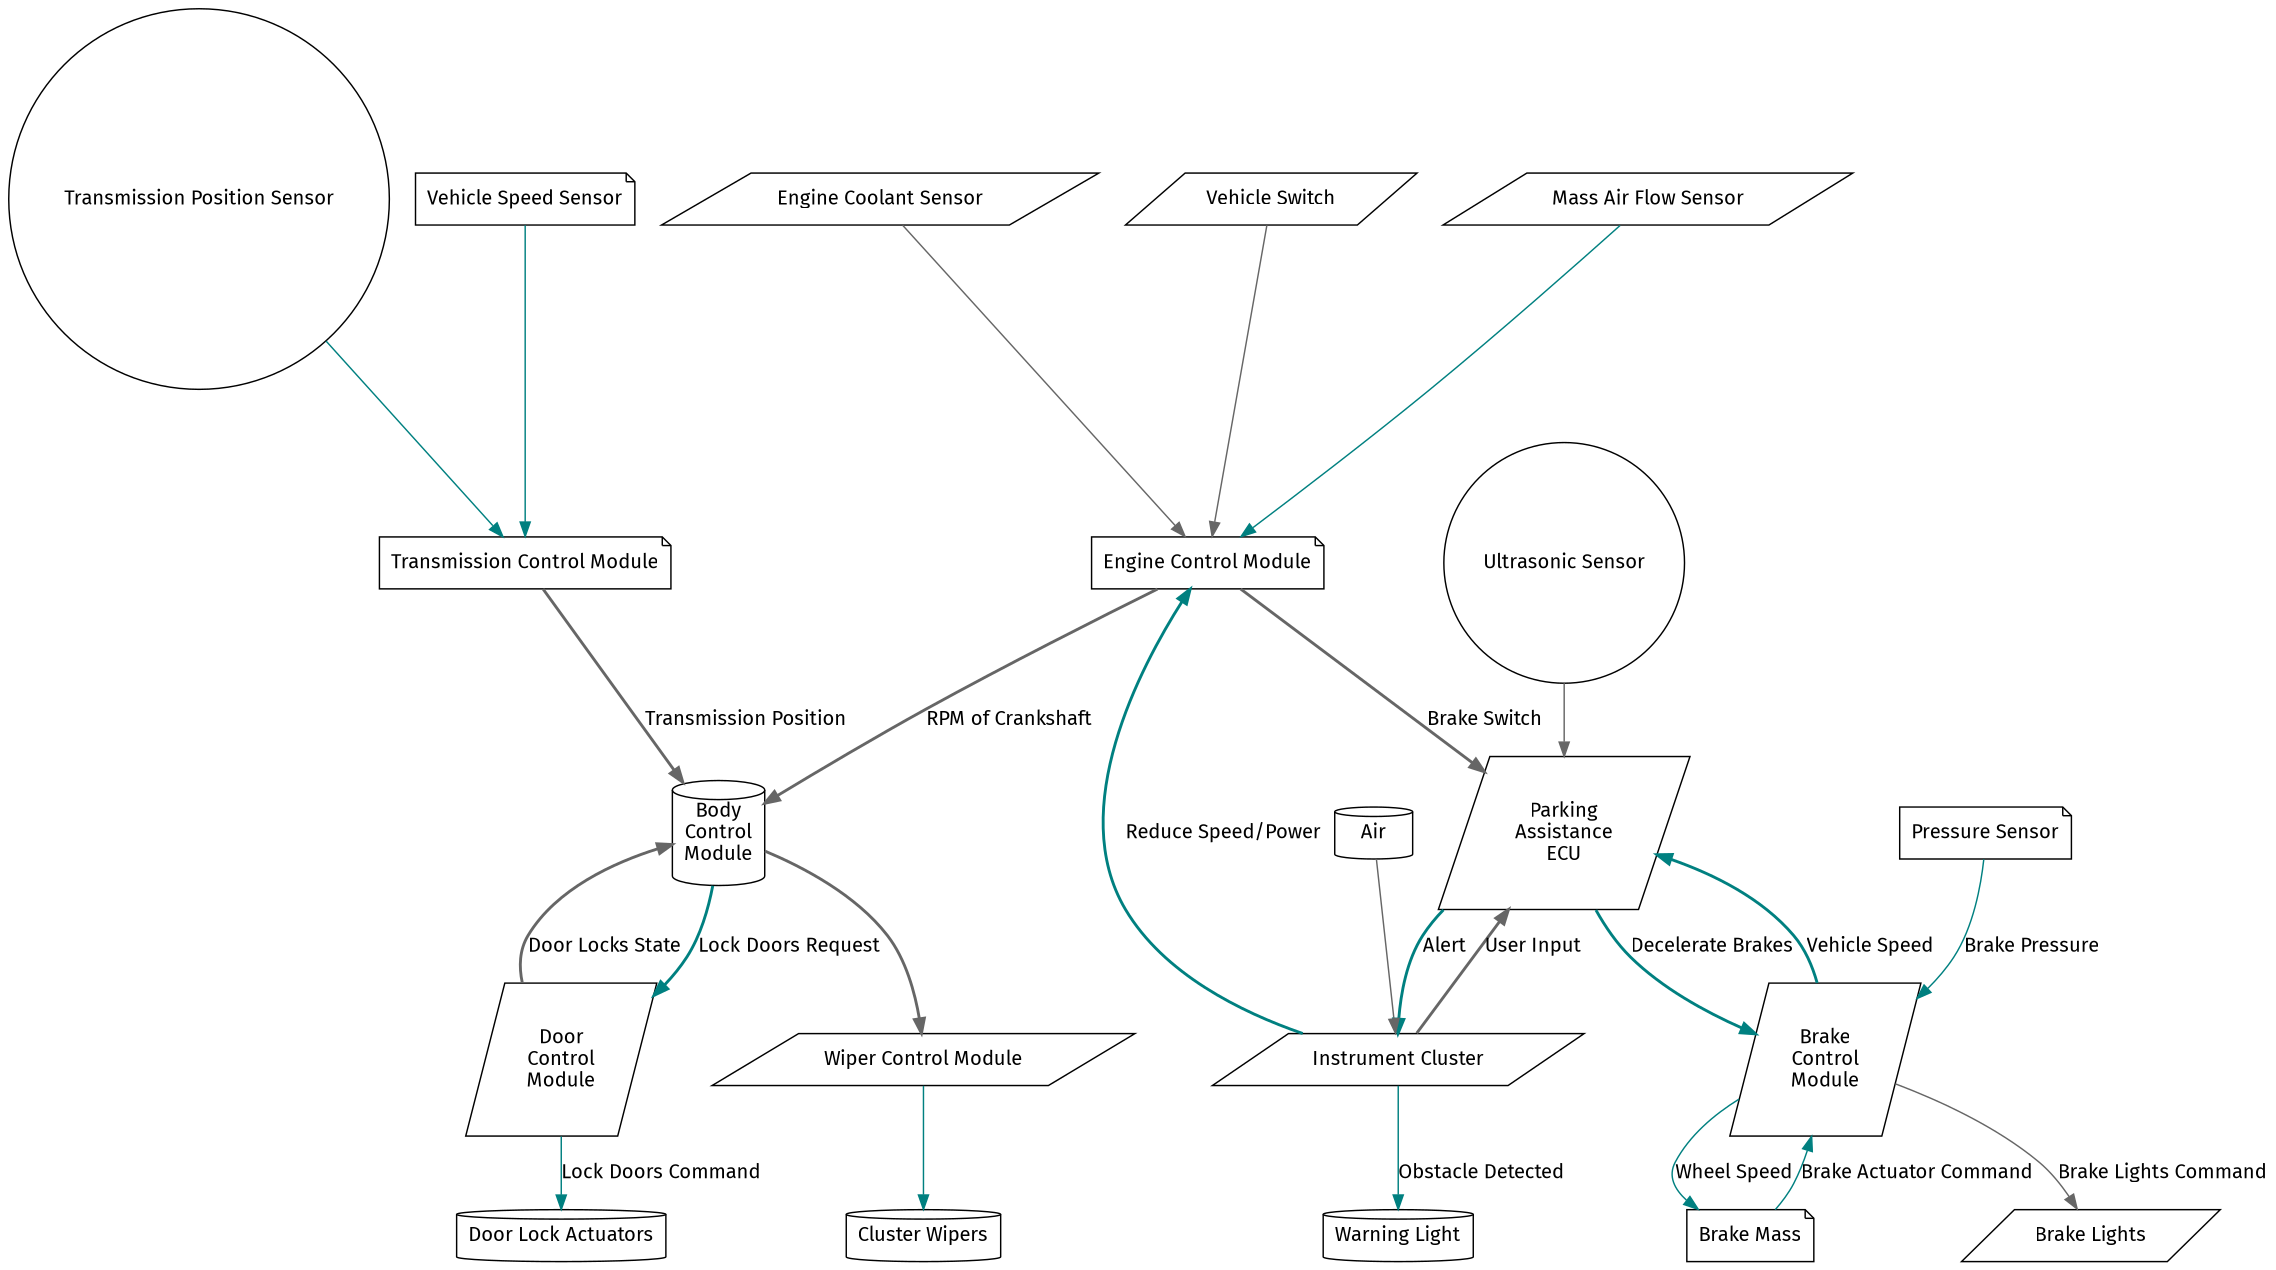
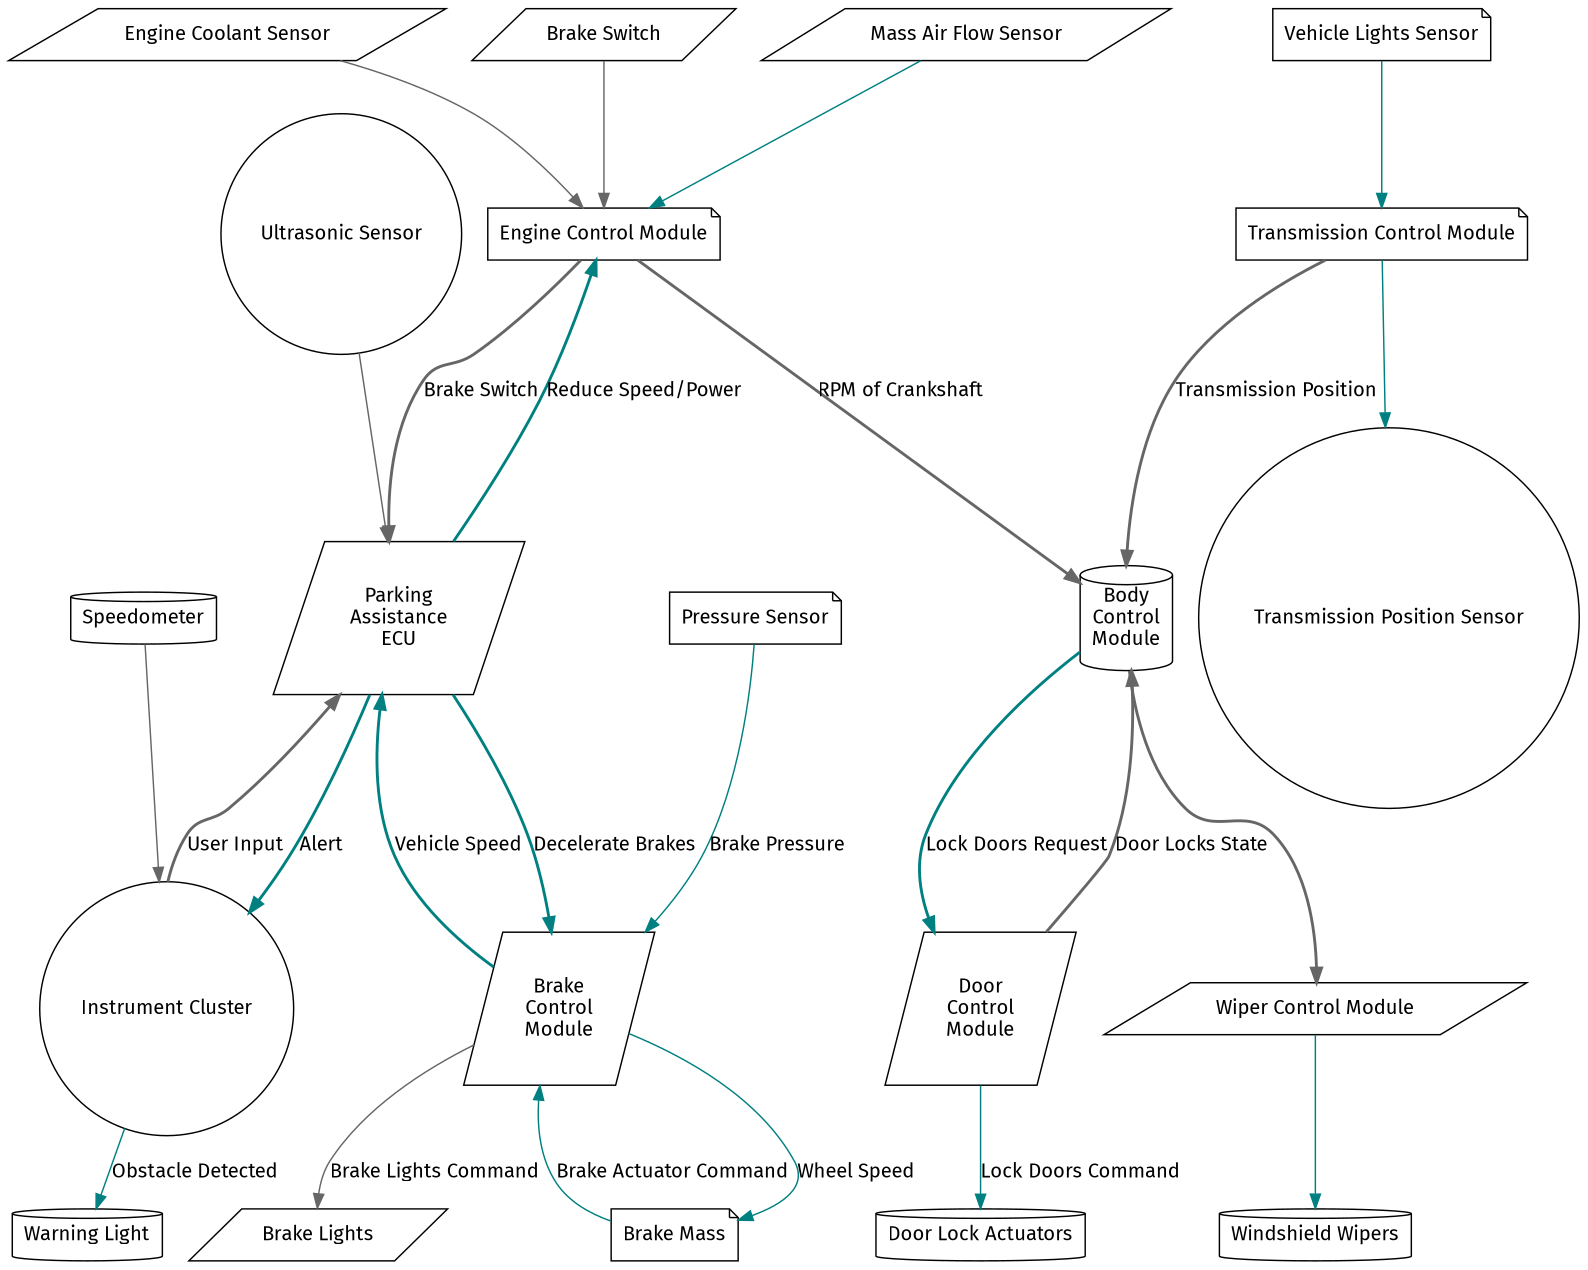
(525, 199) -> (1382, 35)
(1271, 199) -> (604, 35)
(409, 433) -> (1384, 337)
(1374, 833) -> (144, 618)
(1108, 859) -> (533, 413)
(1398, 1060) -> (167, 1009)
(923, 1236) -> (1315, 1235)
